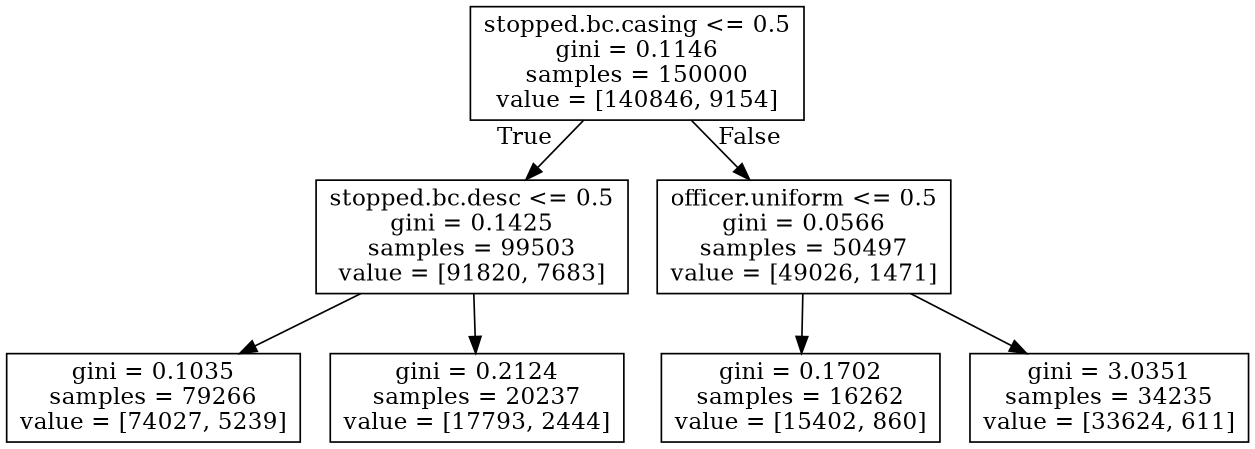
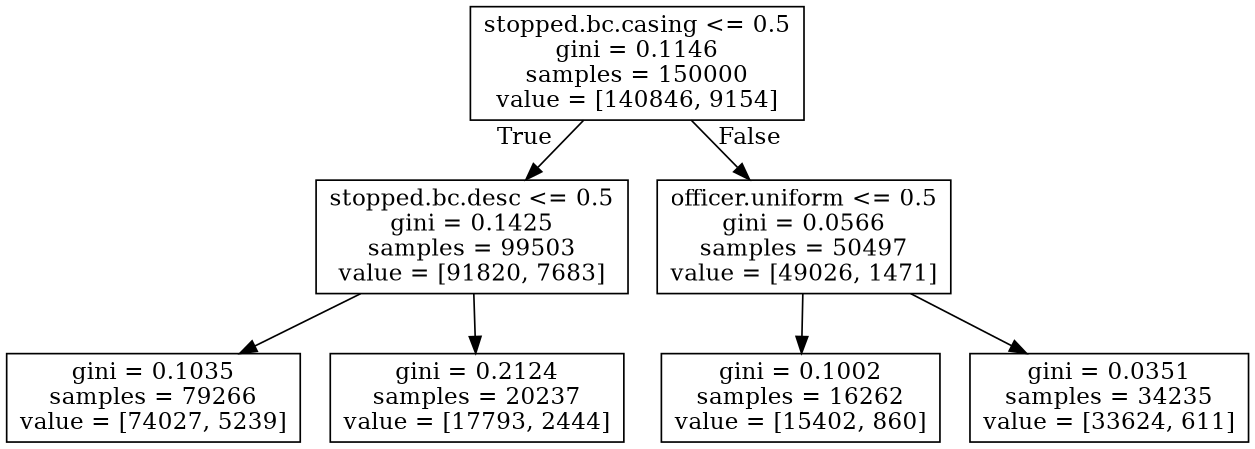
(801, 398) -> (801, 398)
(1109, 398) -> (1109, 398)
